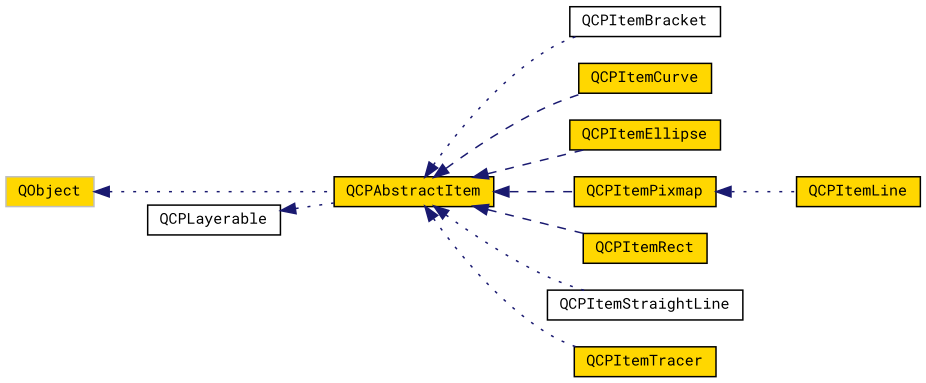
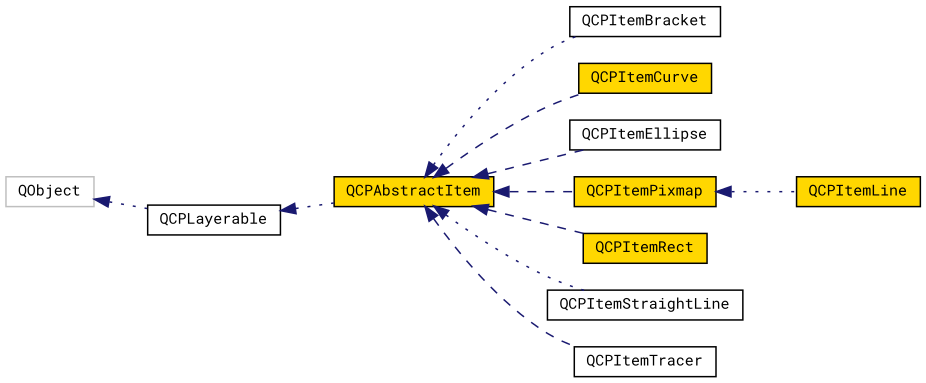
(645, 135) -> (645, 135)
(50, 192) -> (50, 192)
(221, 192) -> (128, 205)
(497, 293) -> (497, 293)
(645, 362) -> (645, 362)
